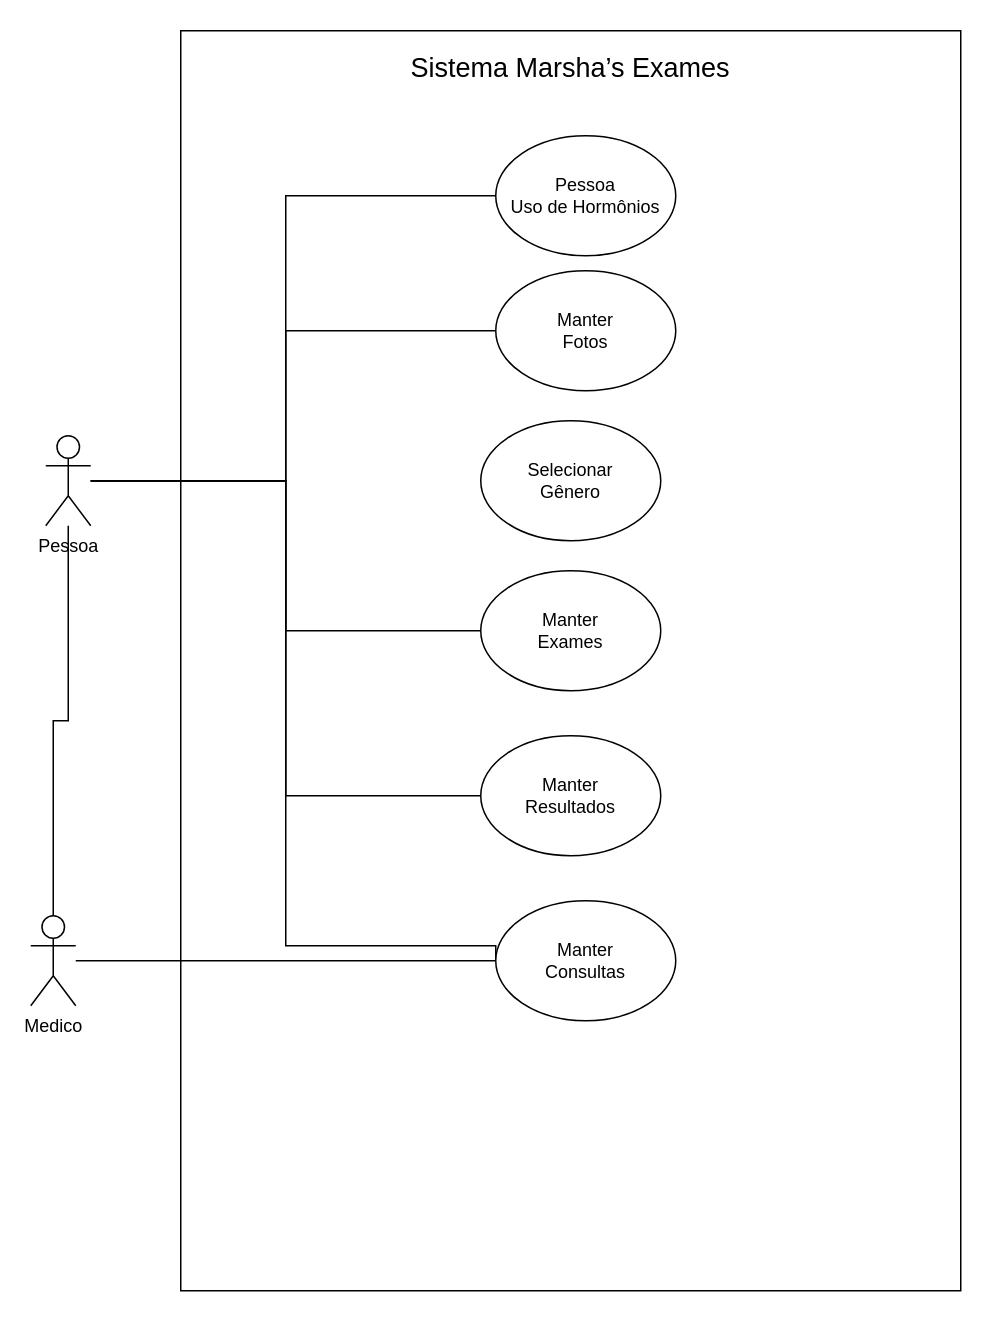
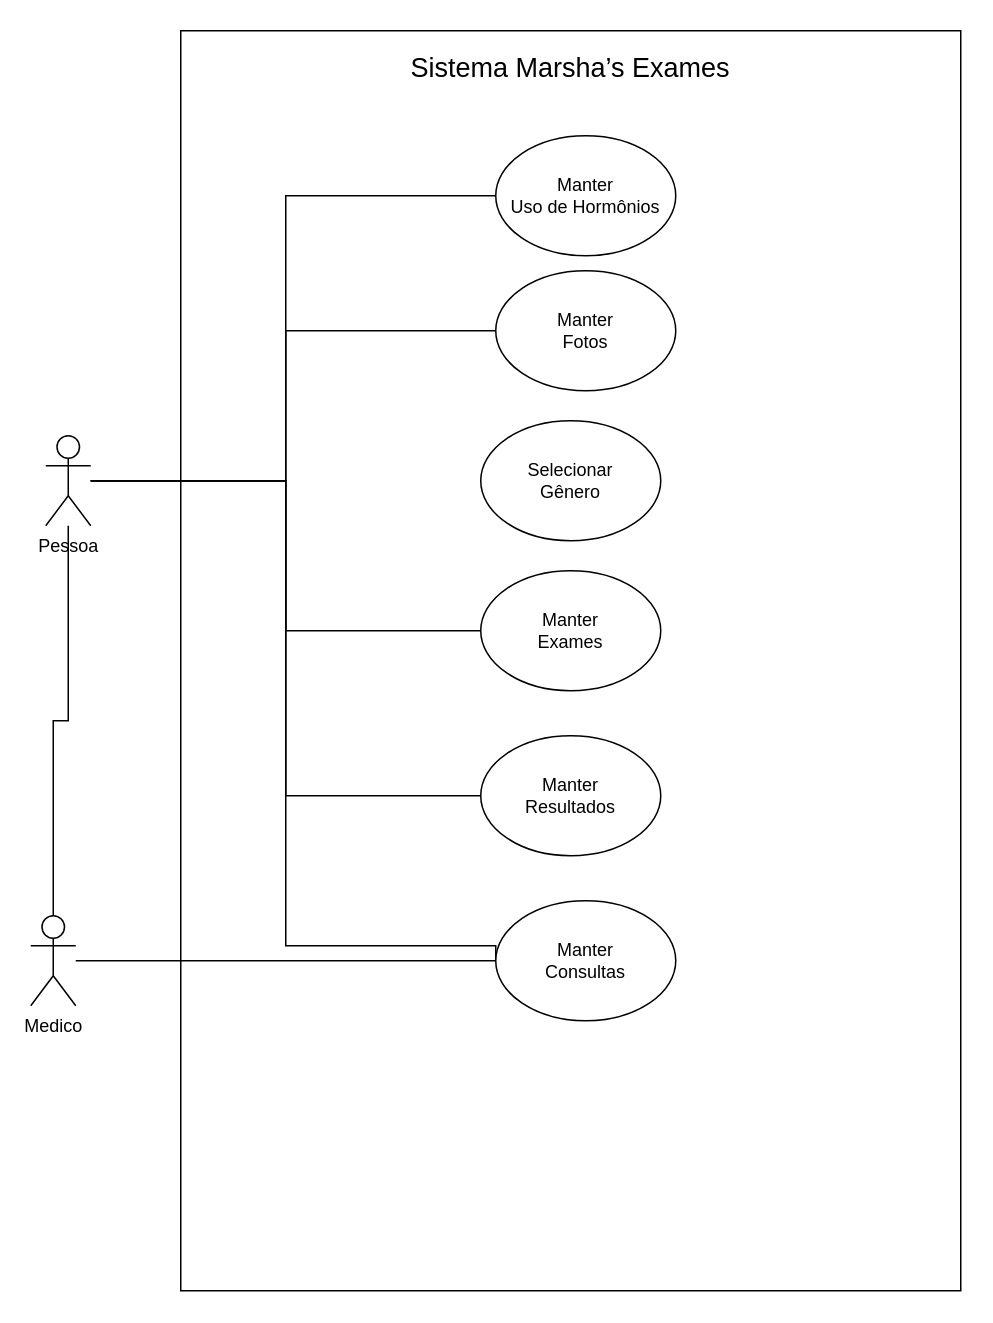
(586, 196) -> (586, 196)
